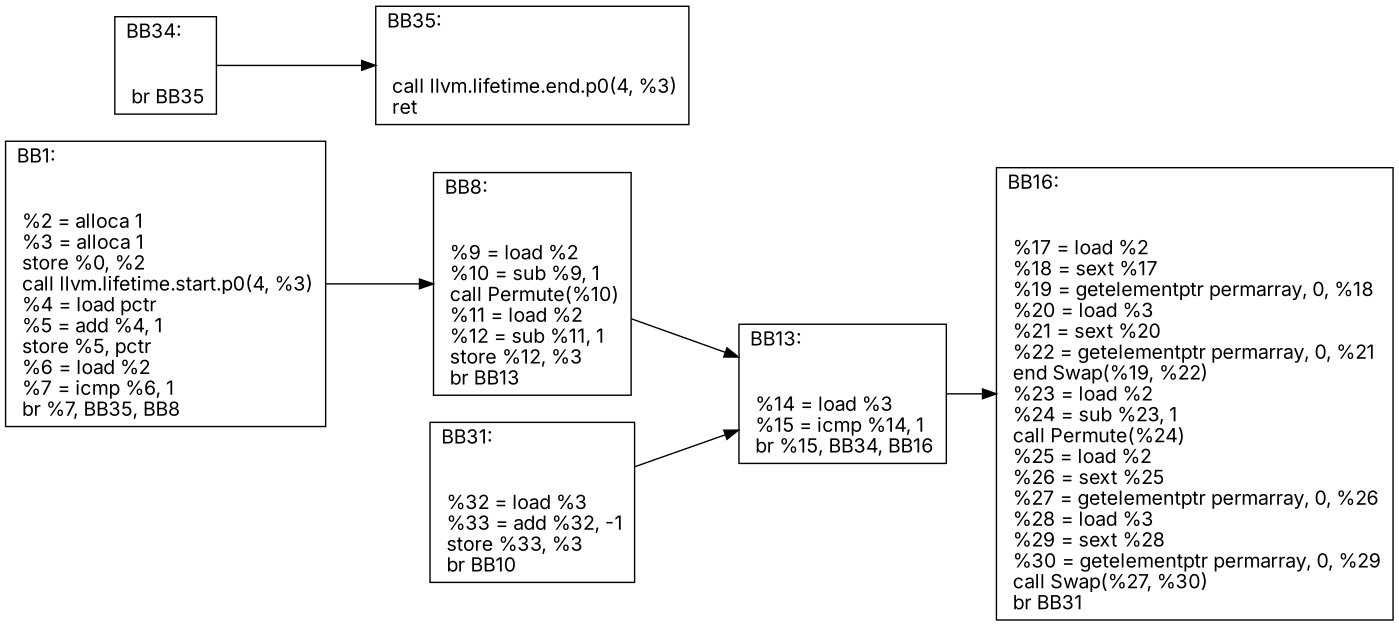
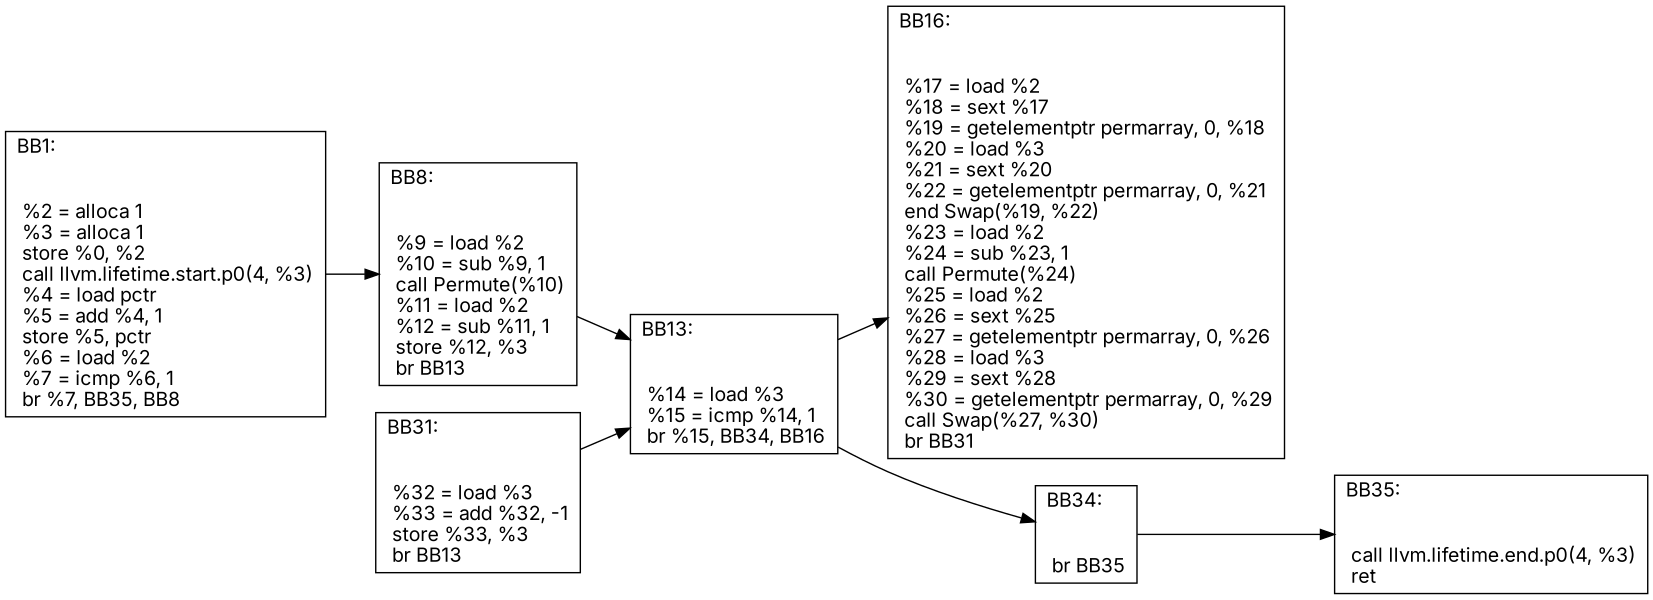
none -> (928, 488)
(479, 566) -> (425, 556)
